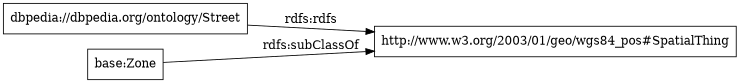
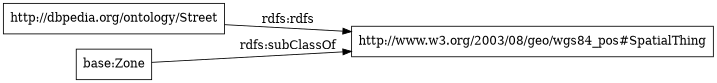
(125, 19) -> (114, 19)
(555, 42) -> (532, 42)
